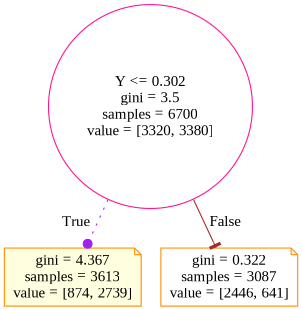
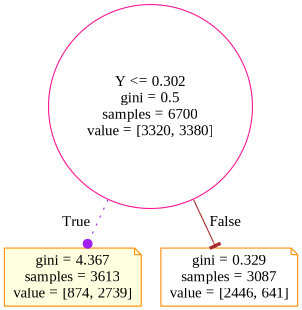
(150, 107) -> (150, 107)
(229, 277) -> (229, 277)
